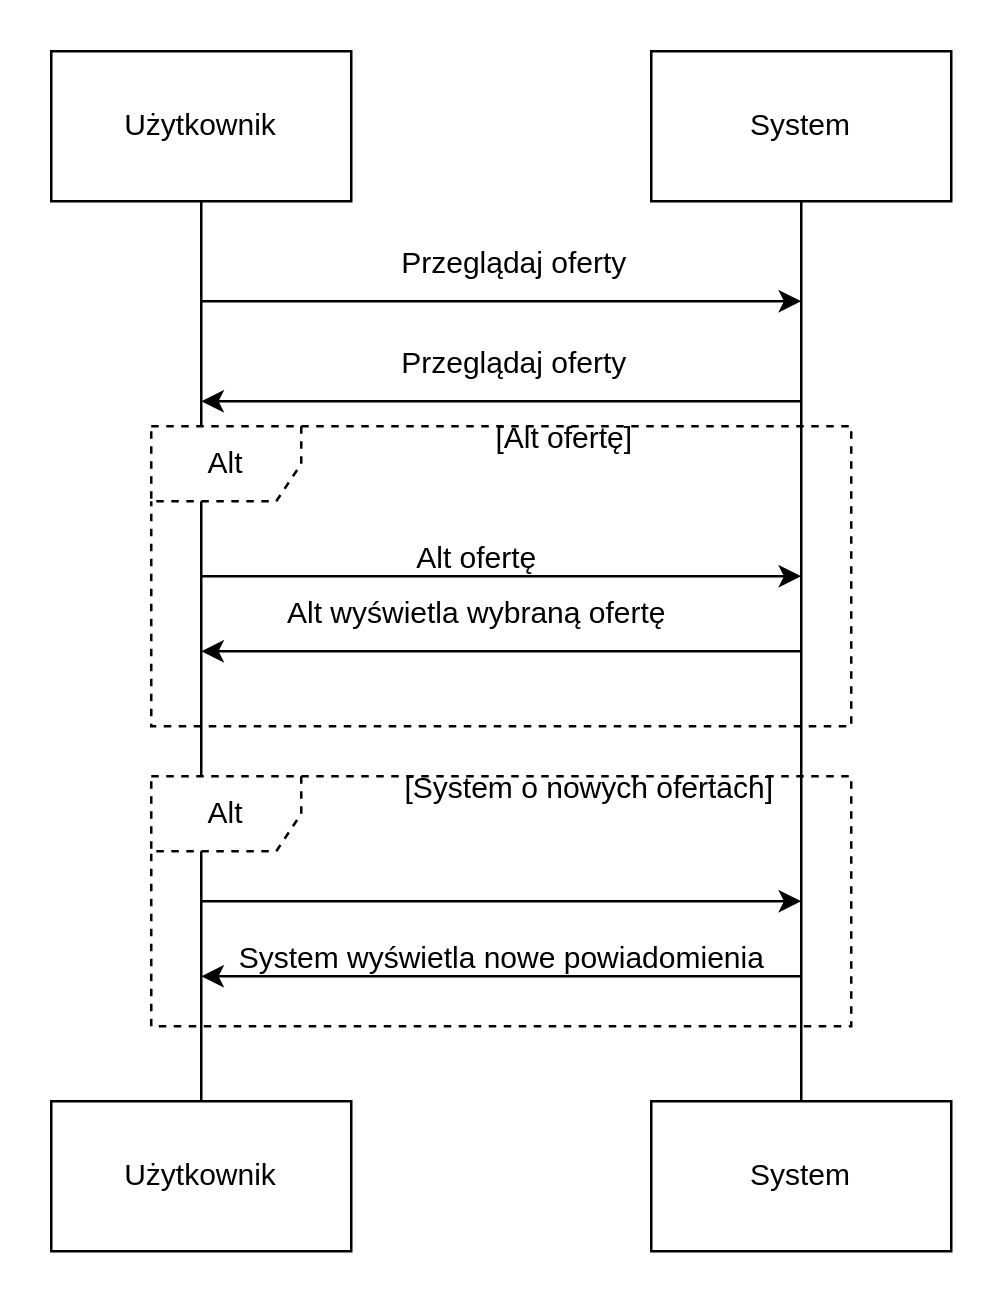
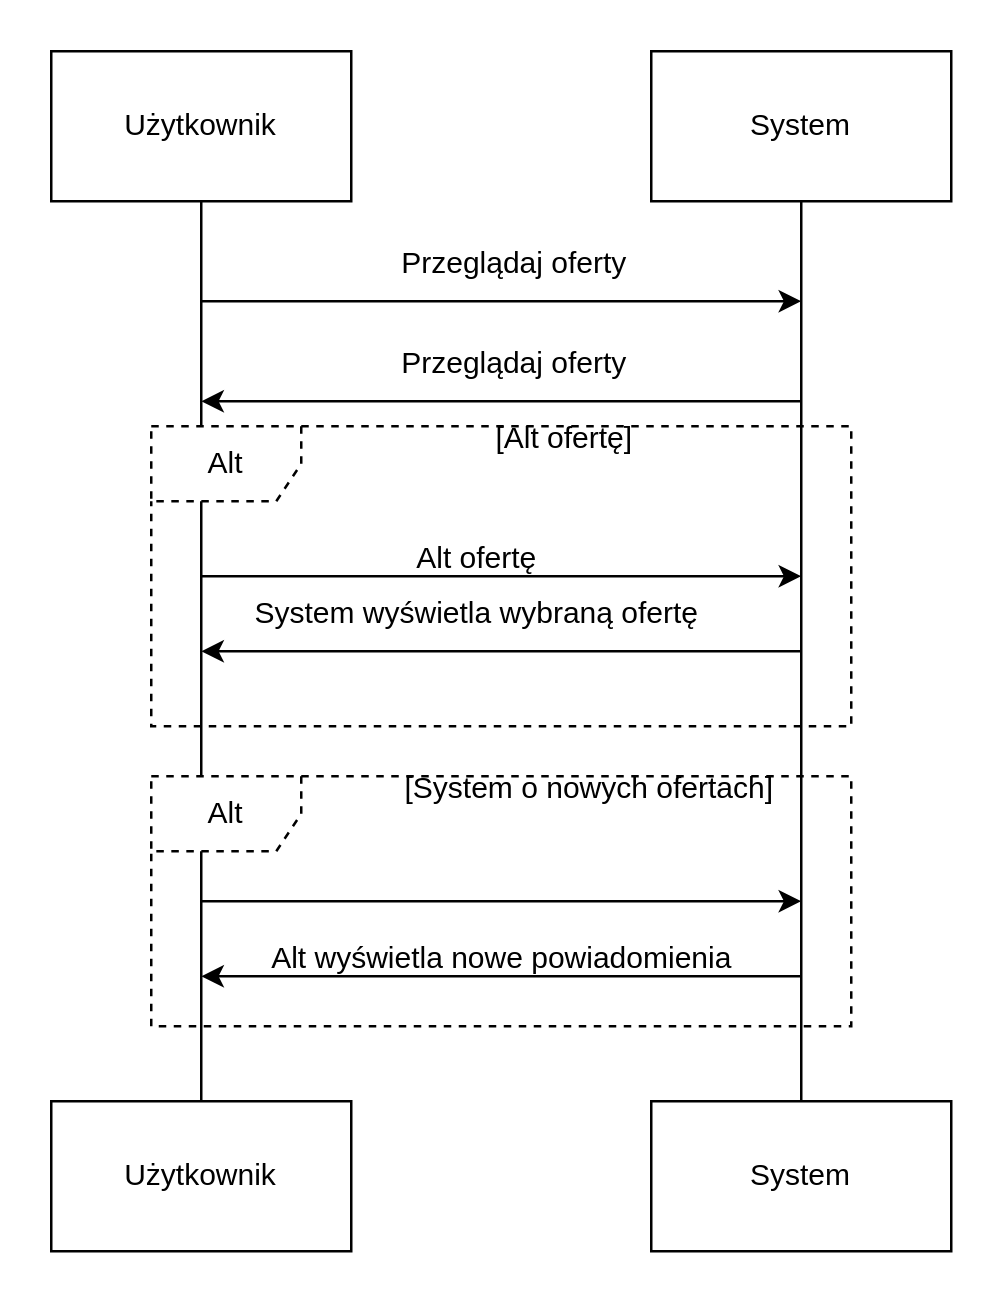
(478, 614) -> (478, 614)
(503, 959) -> (503, 959)
